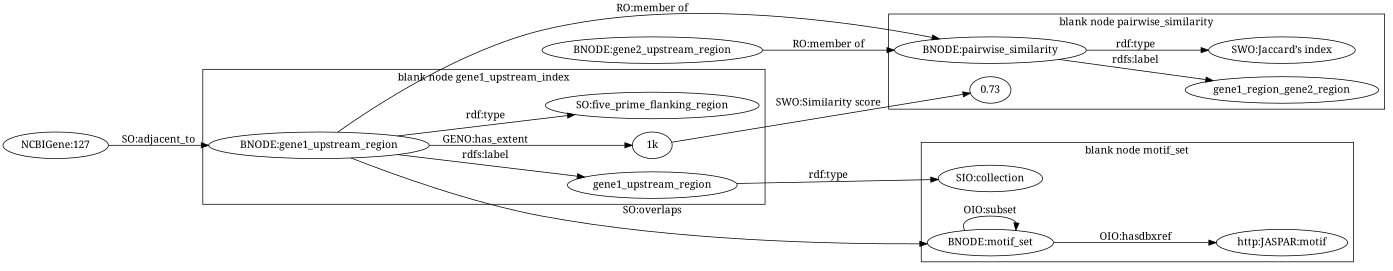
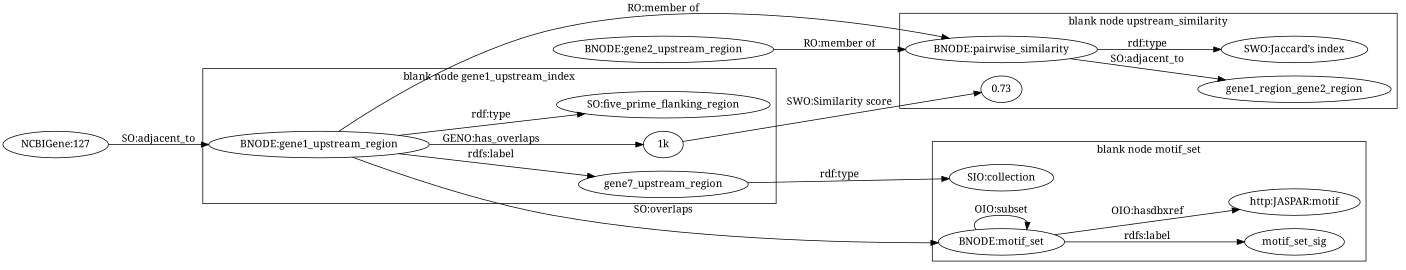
(1137, 22) -> (1148, 22)
(1136, 60) -> (1147, 59)
(486, 140) -> (491, 139)
(652, 185) -> (663, 184)
none -> (1294, 242)
